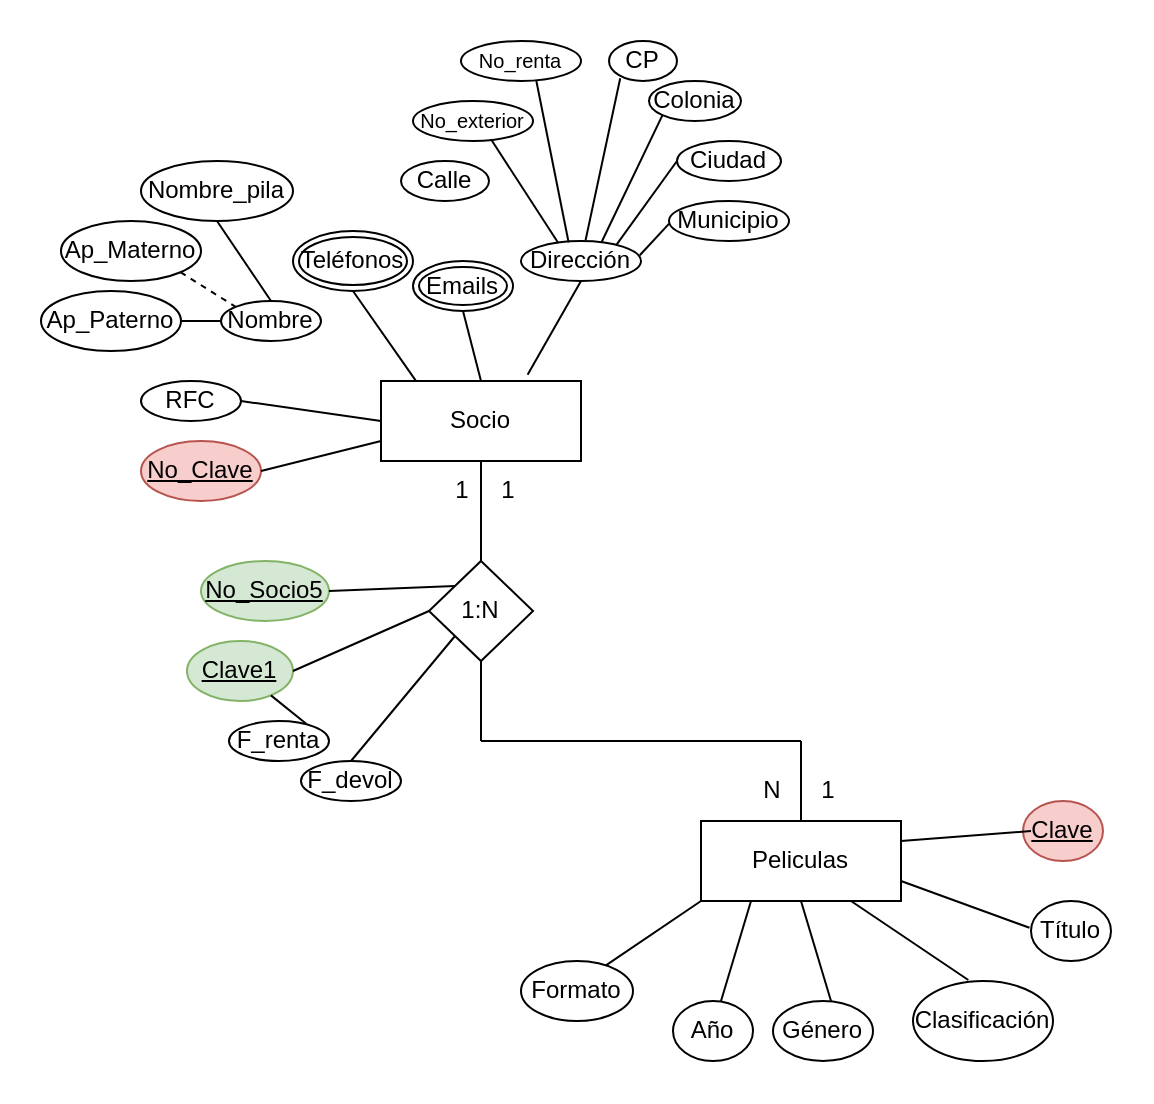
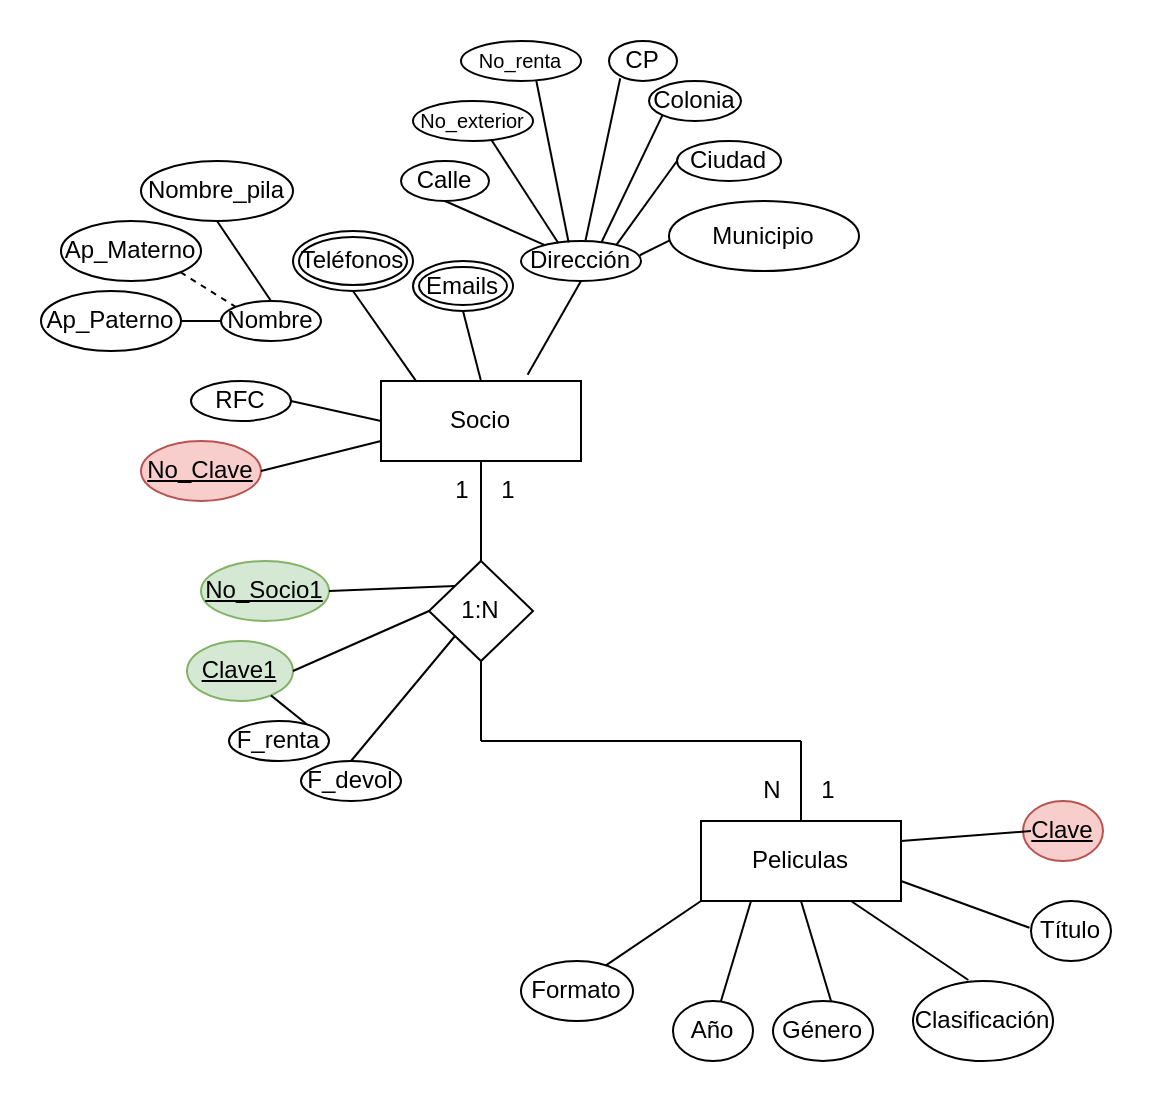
(729, 221) -> (764, 236)
none -> (494, 223)
(191, 401) -> (241, 401)
(265, 591) -> (265, 591)
